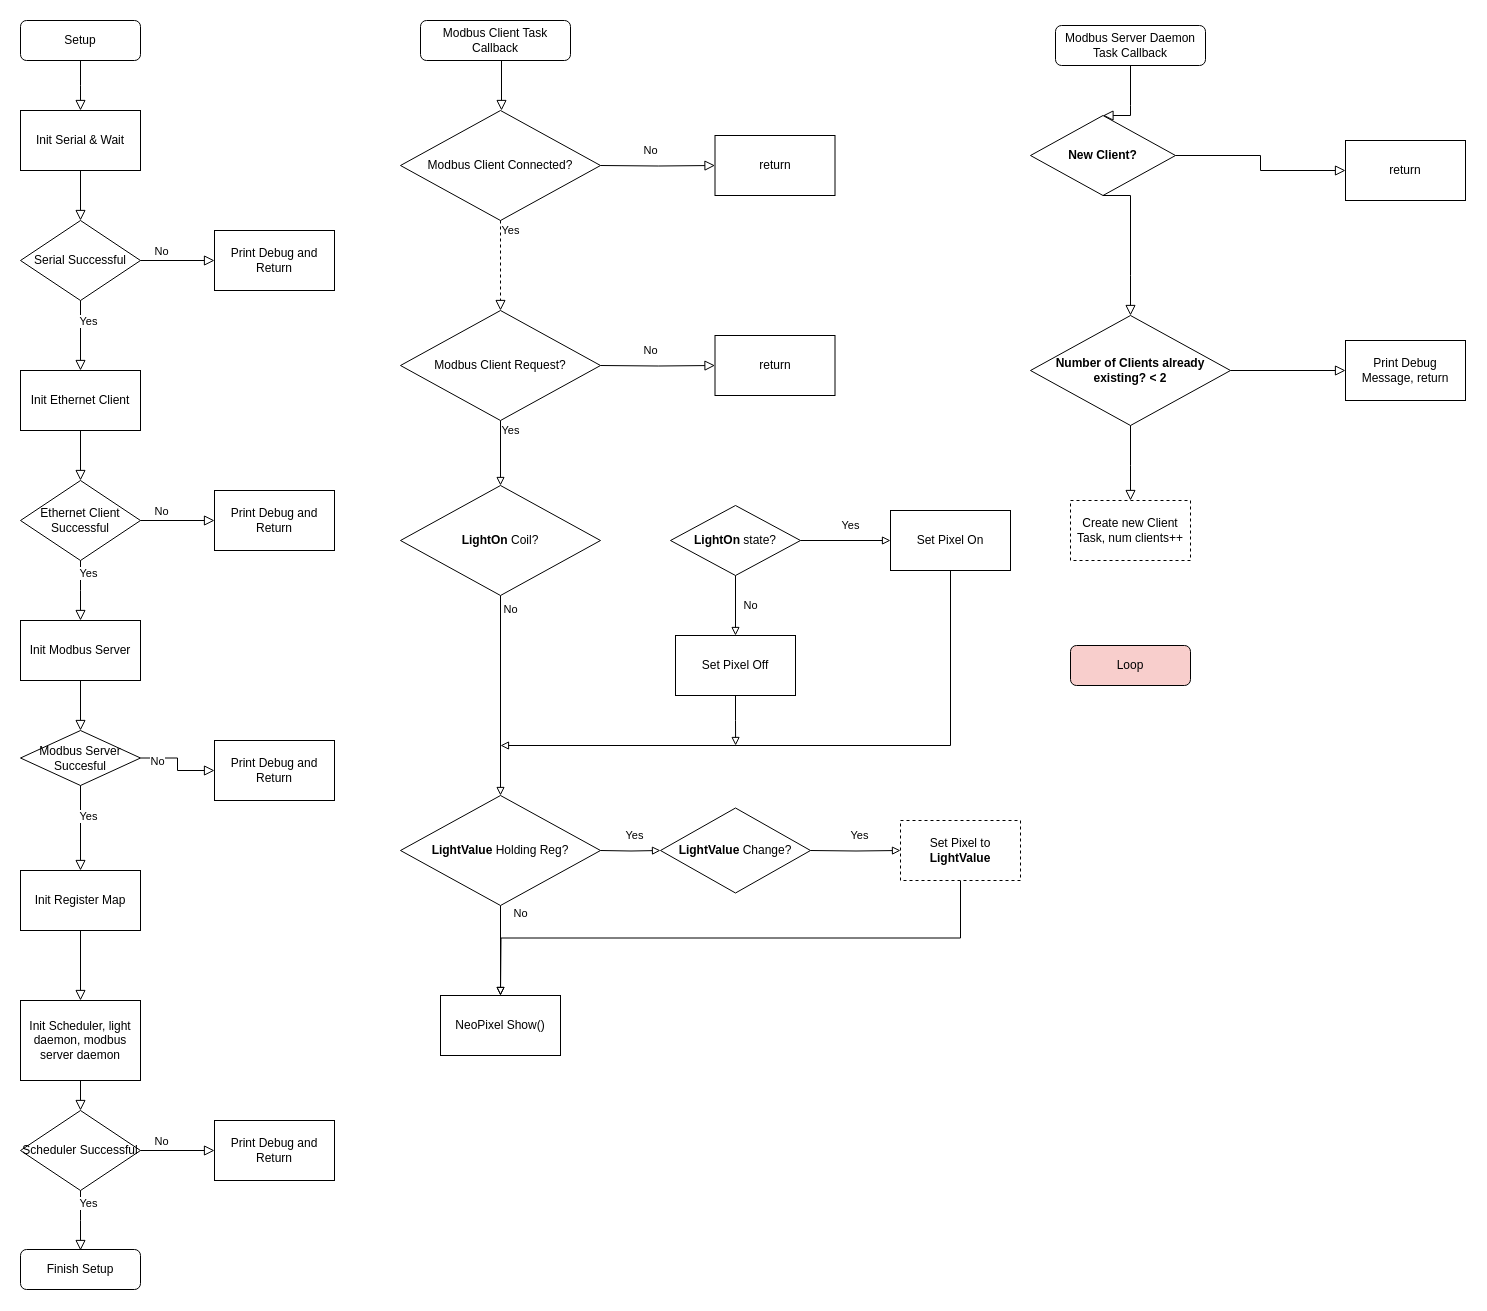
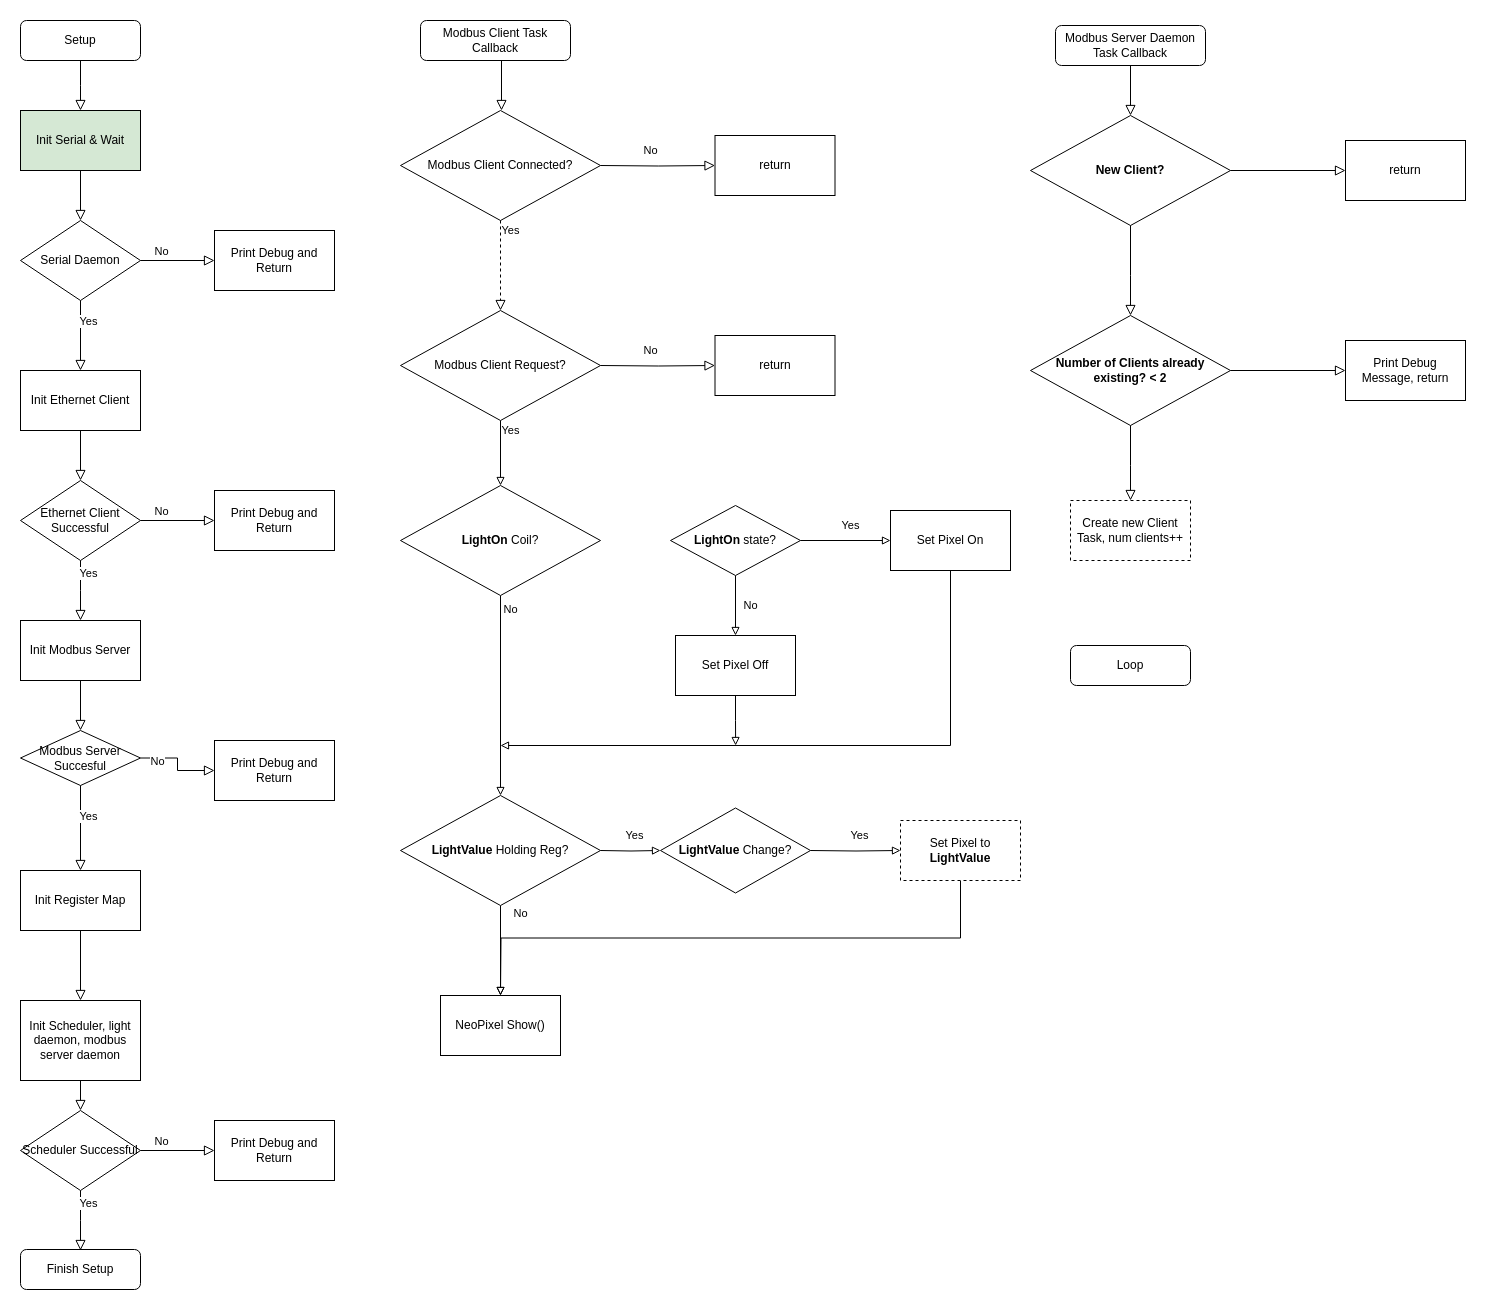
(81, 141) -> (81, 141)
(1103, 156) -> (1131, 171)
(81, 261) -> (81, 261)
(1131, 666) -> (1131, 666)
